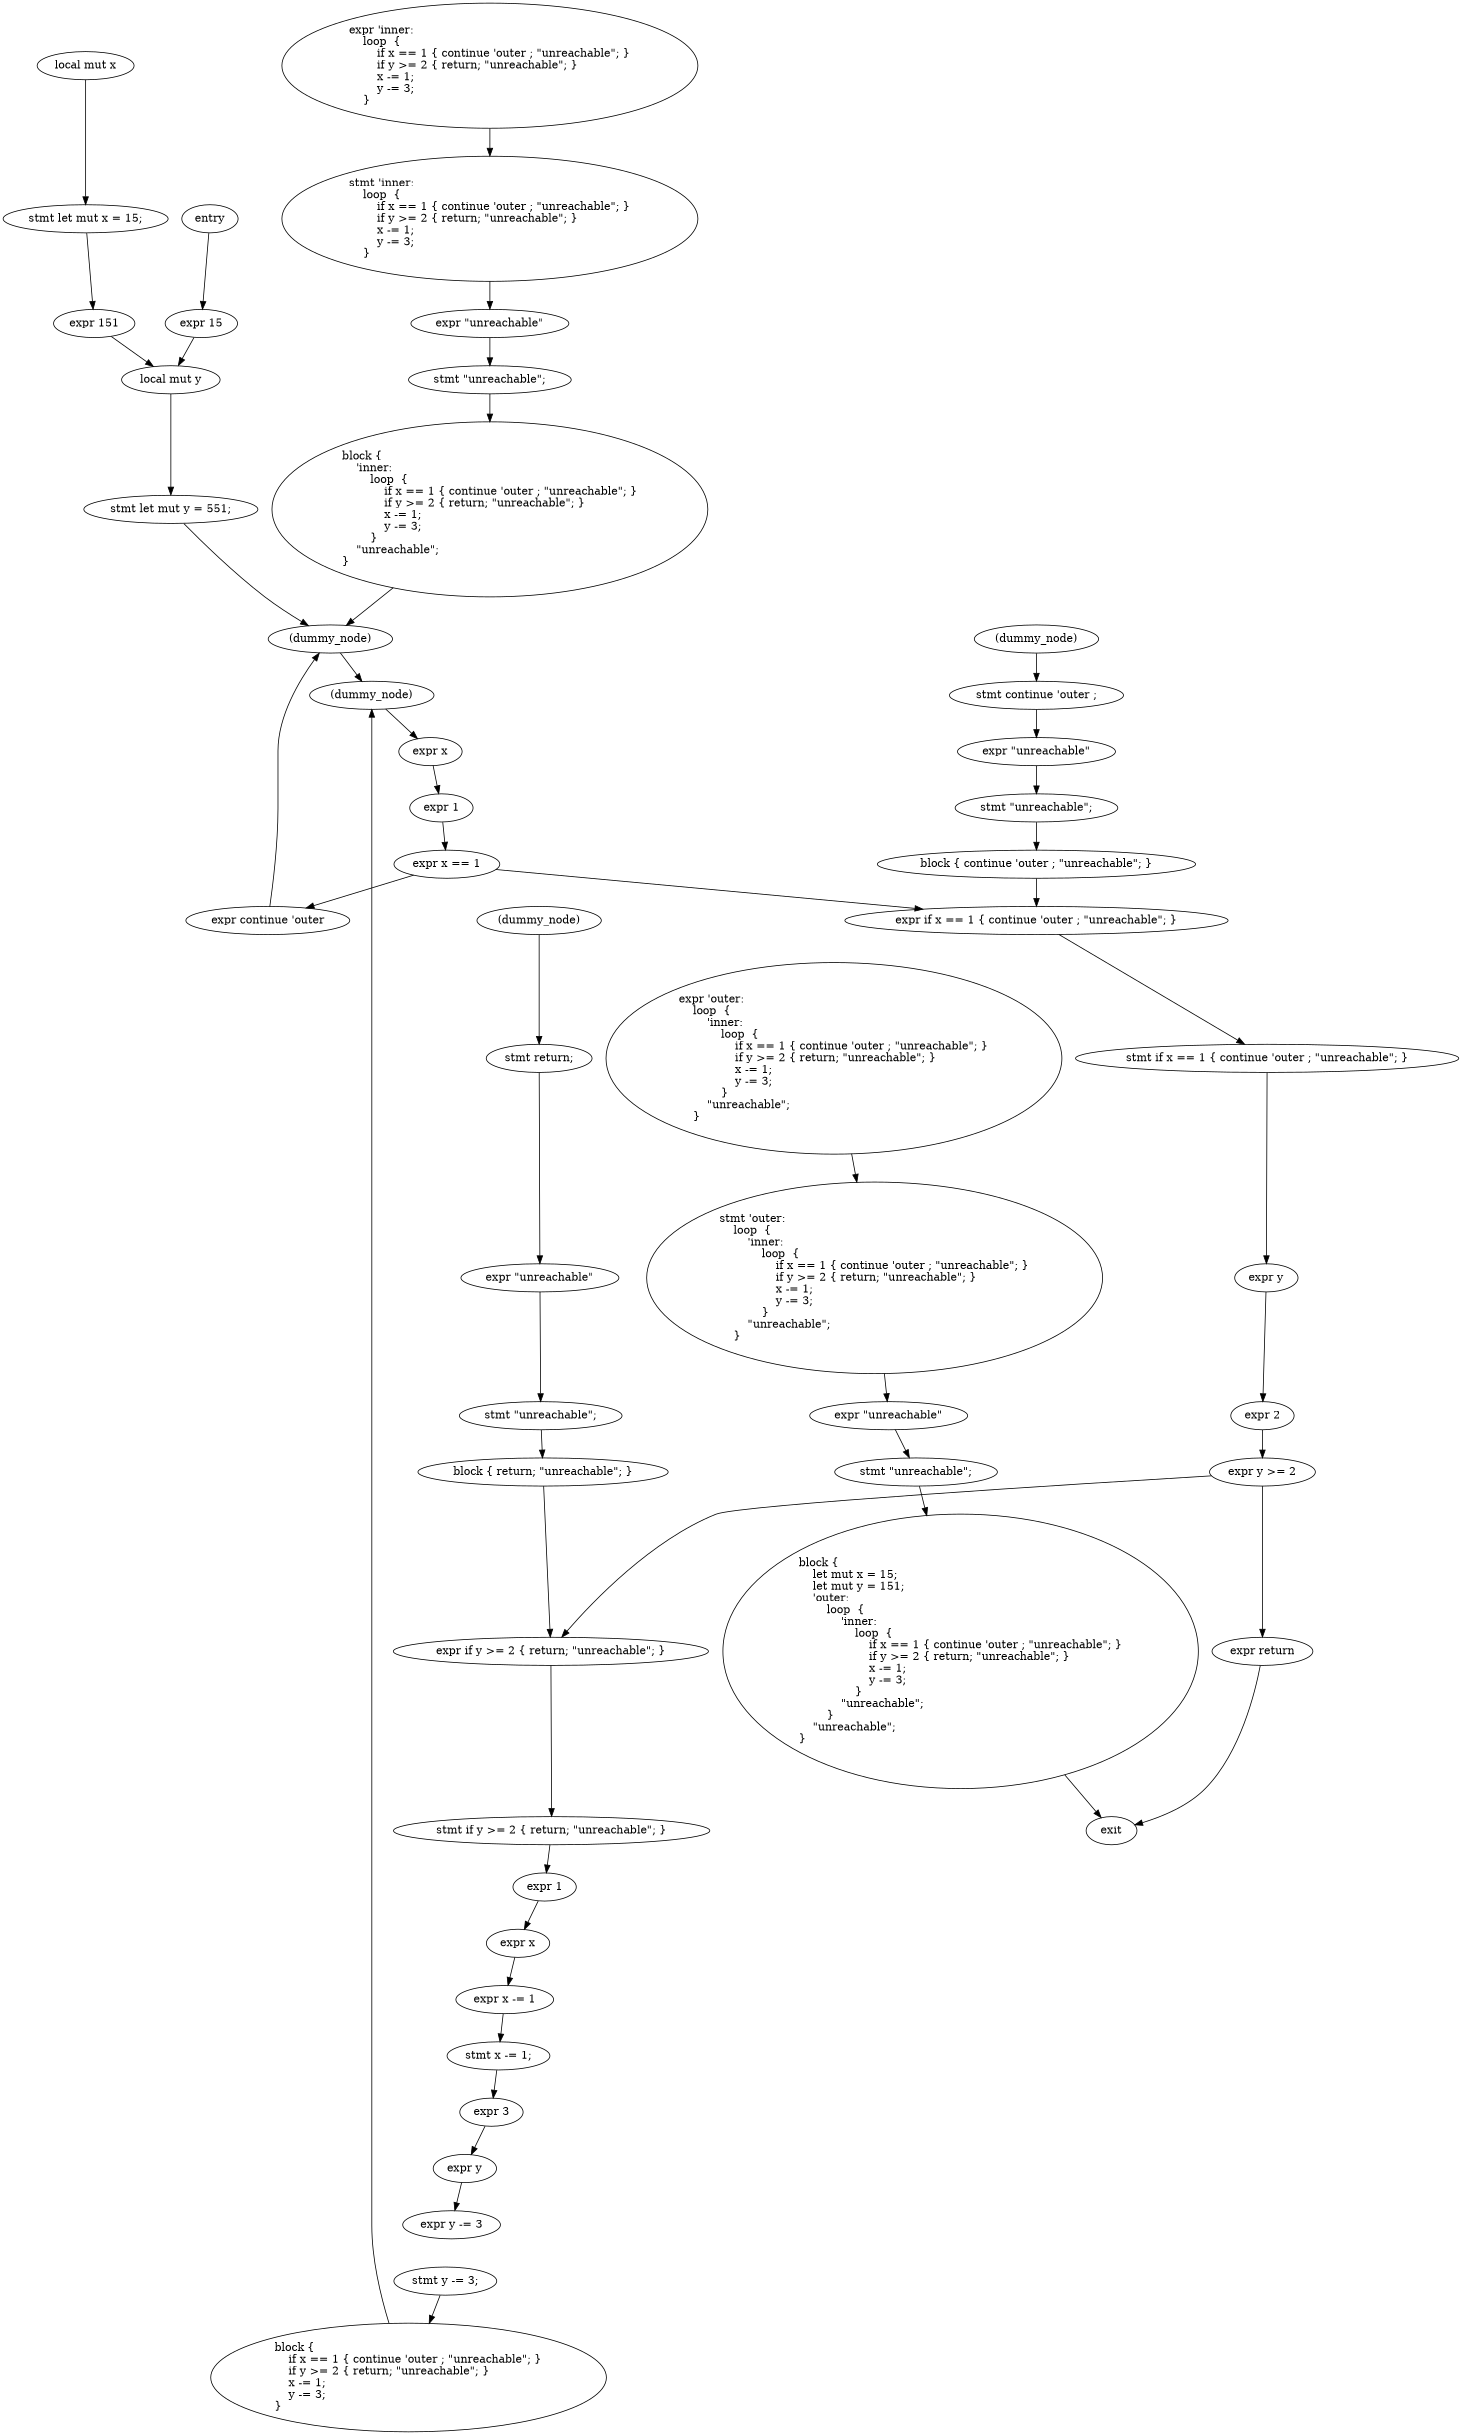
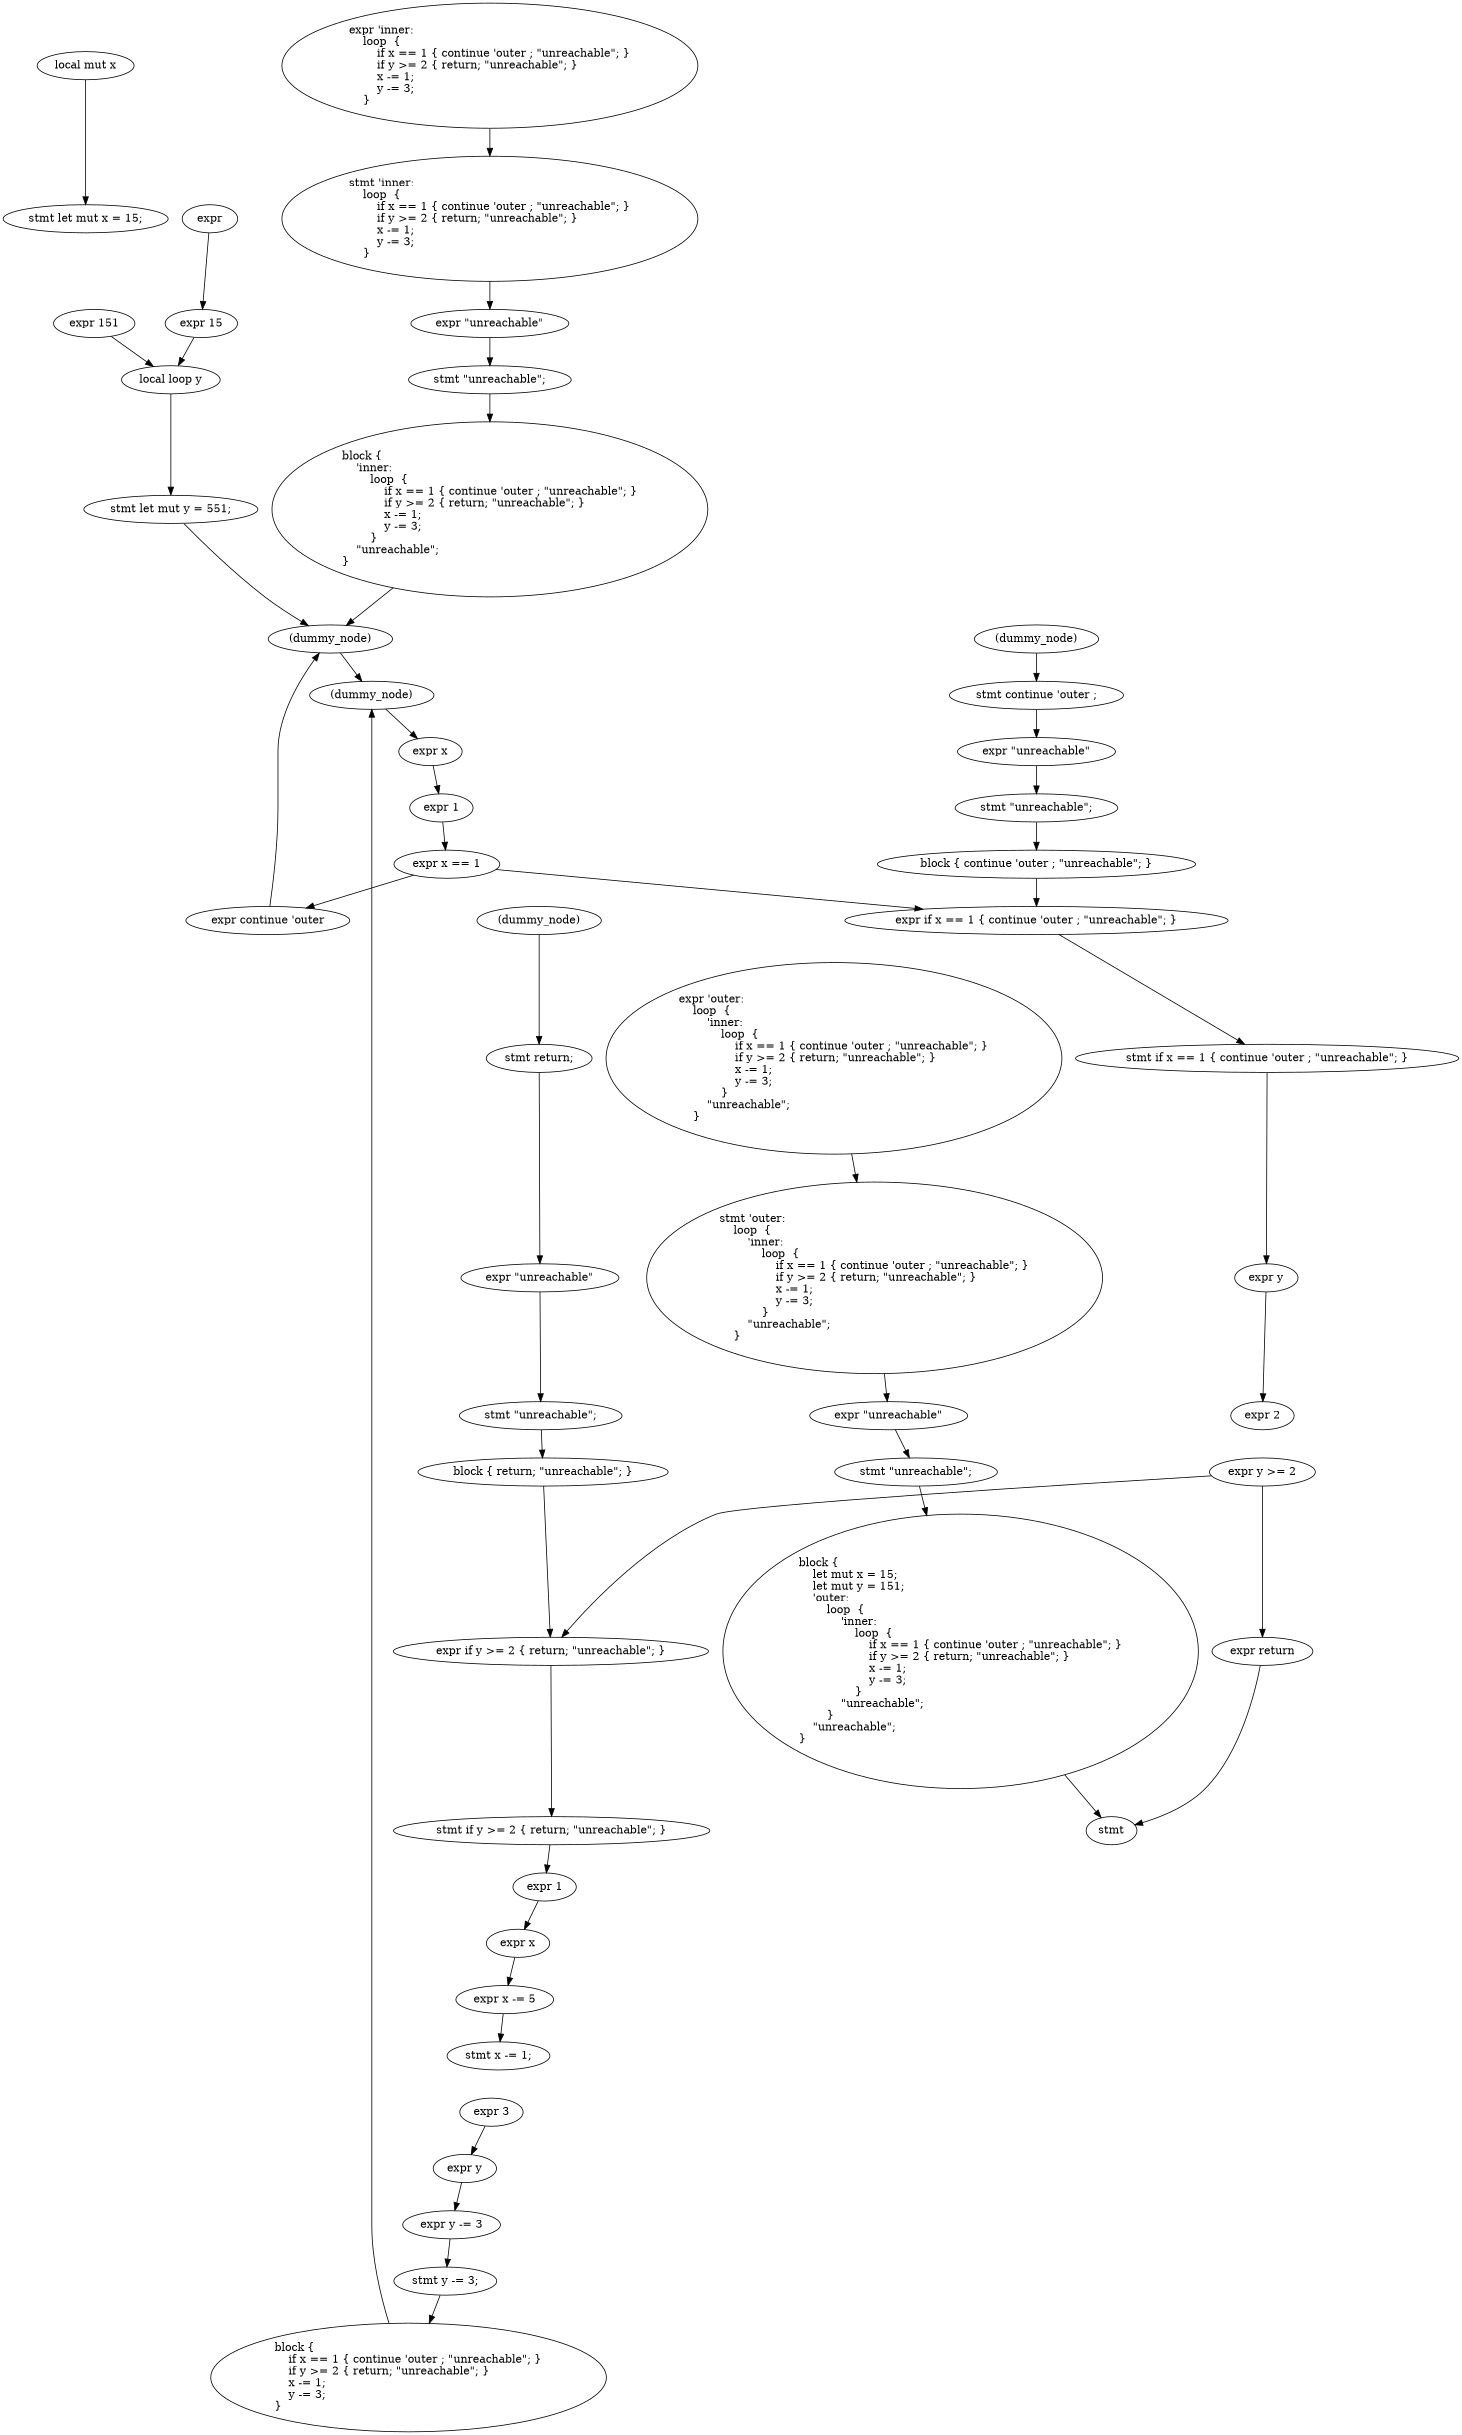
(210, 219) -> (210, 219)
(90, 267) -> none
(171, 380) -> (171, 380)
(1262, 1440) -> none
(1112, 1831) -> (1112, 1831)
(505, 2000) -> (505, 2000)
(495, 2080) -> none
none -> (449, 2249)
